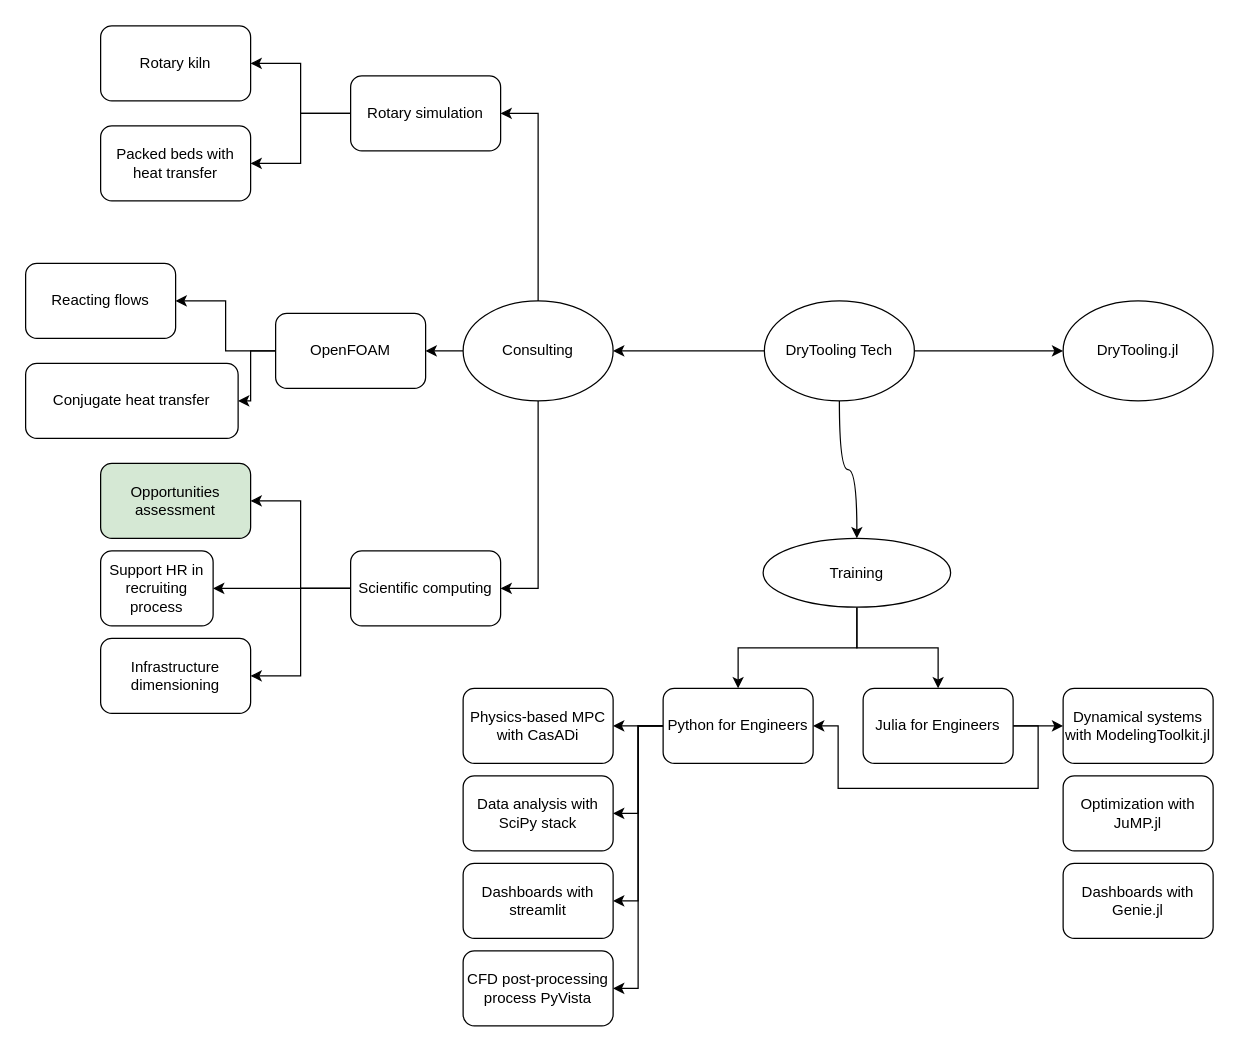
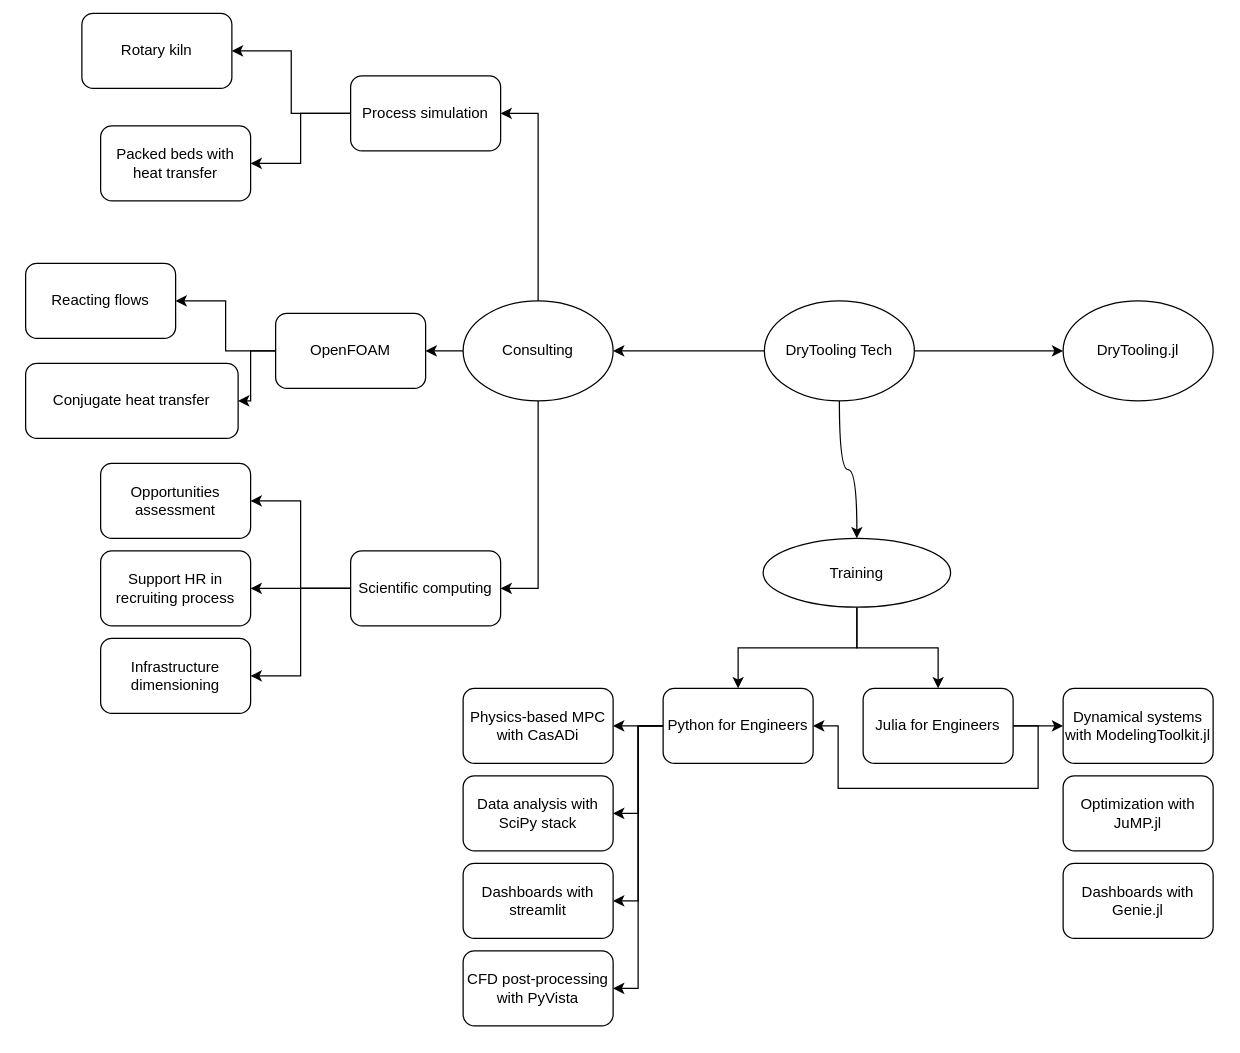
(176, 63) -> (157, 51)
(426, 113) -> (426, 113)
(176, 501) -> (176, 501)
(157, 588) -> (176, 588)
(538, 988) -> (538, 988)
